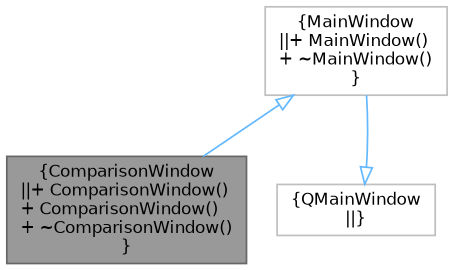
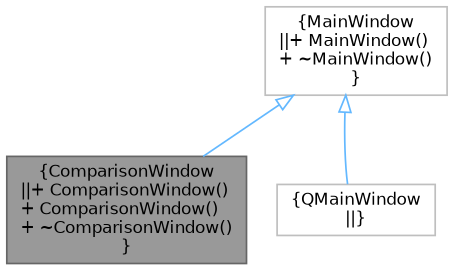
(368, 131) -> (345, 149)
